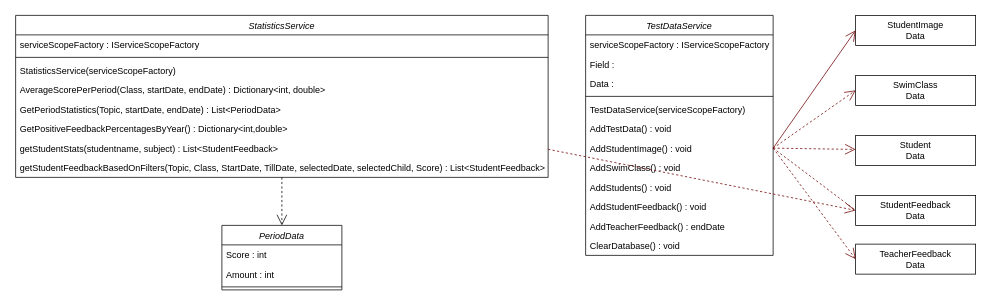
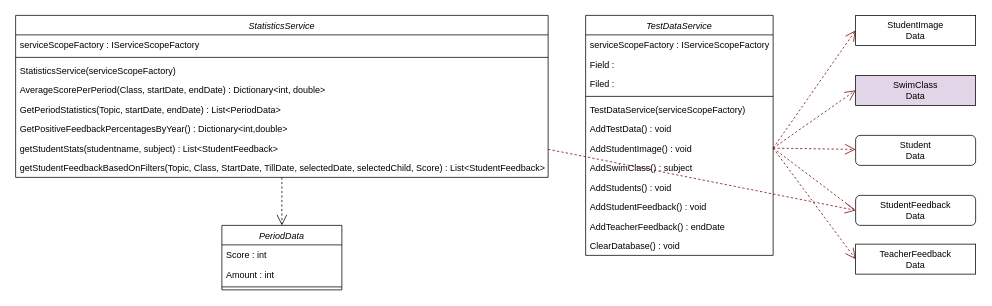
(602, 84) -> (602, 84)
(815, 87) -> (815, 87)
(915, 90) -> (915, 90)
(915, 150) -> (915, 150)
(635, 168) -> (644, 168)
(915, 210) -> (915, 210)
